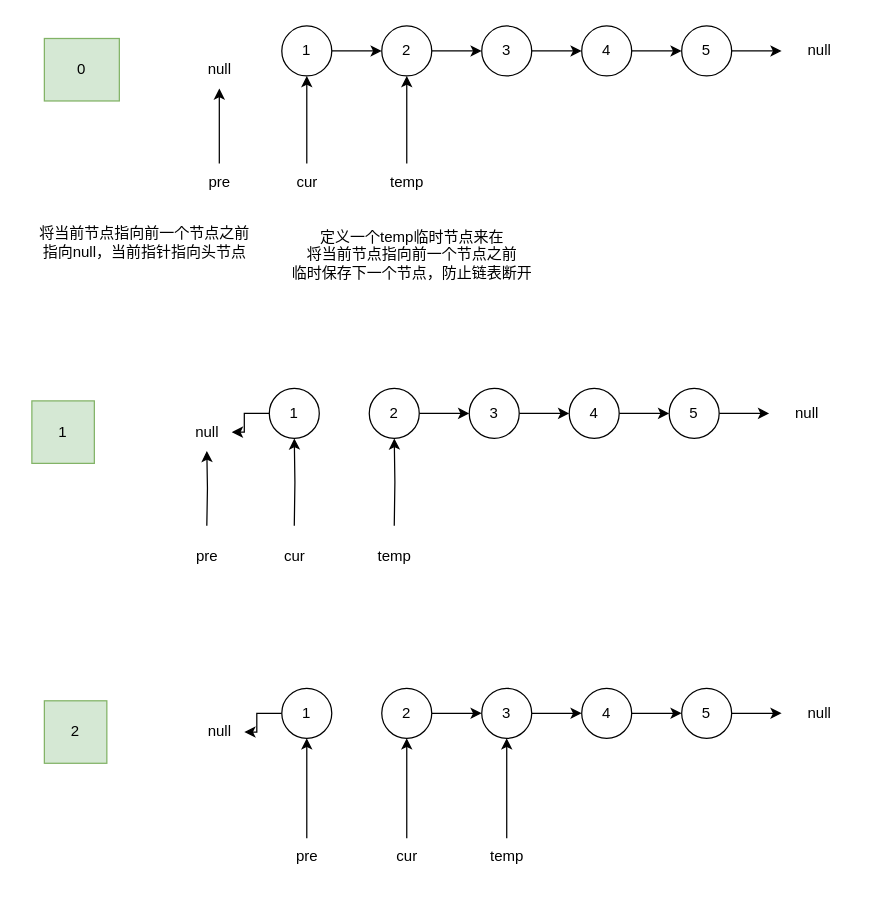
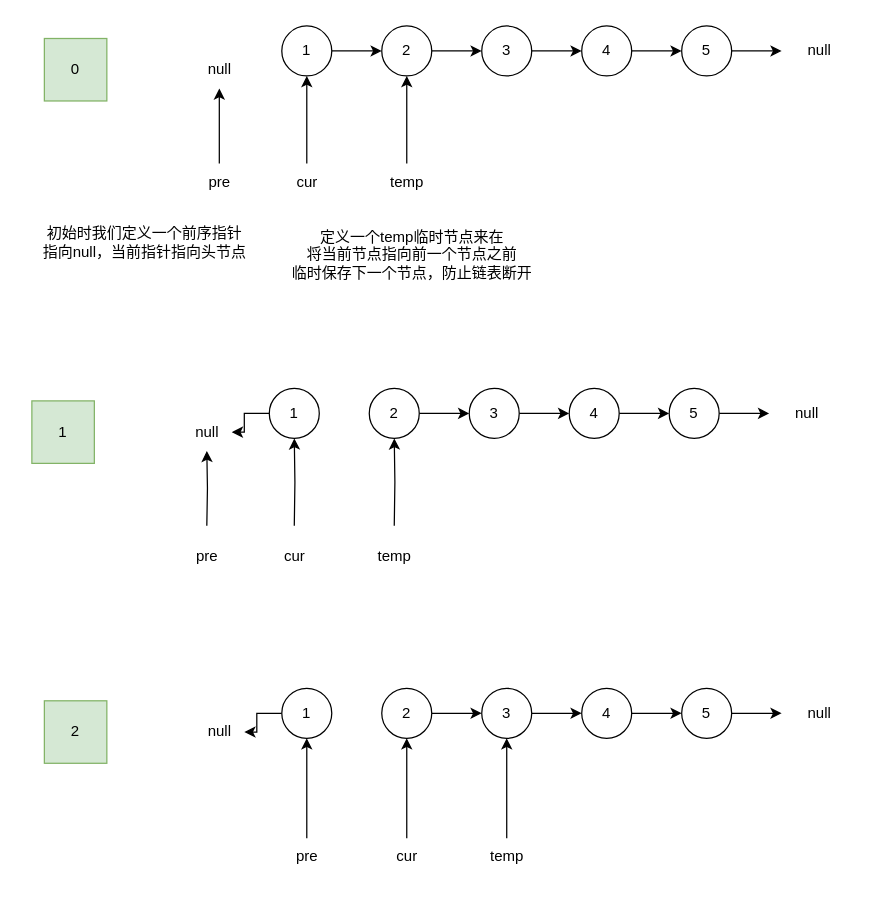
(82, 69) -> (76, 69)
(145, 242) -> (145, 242)
